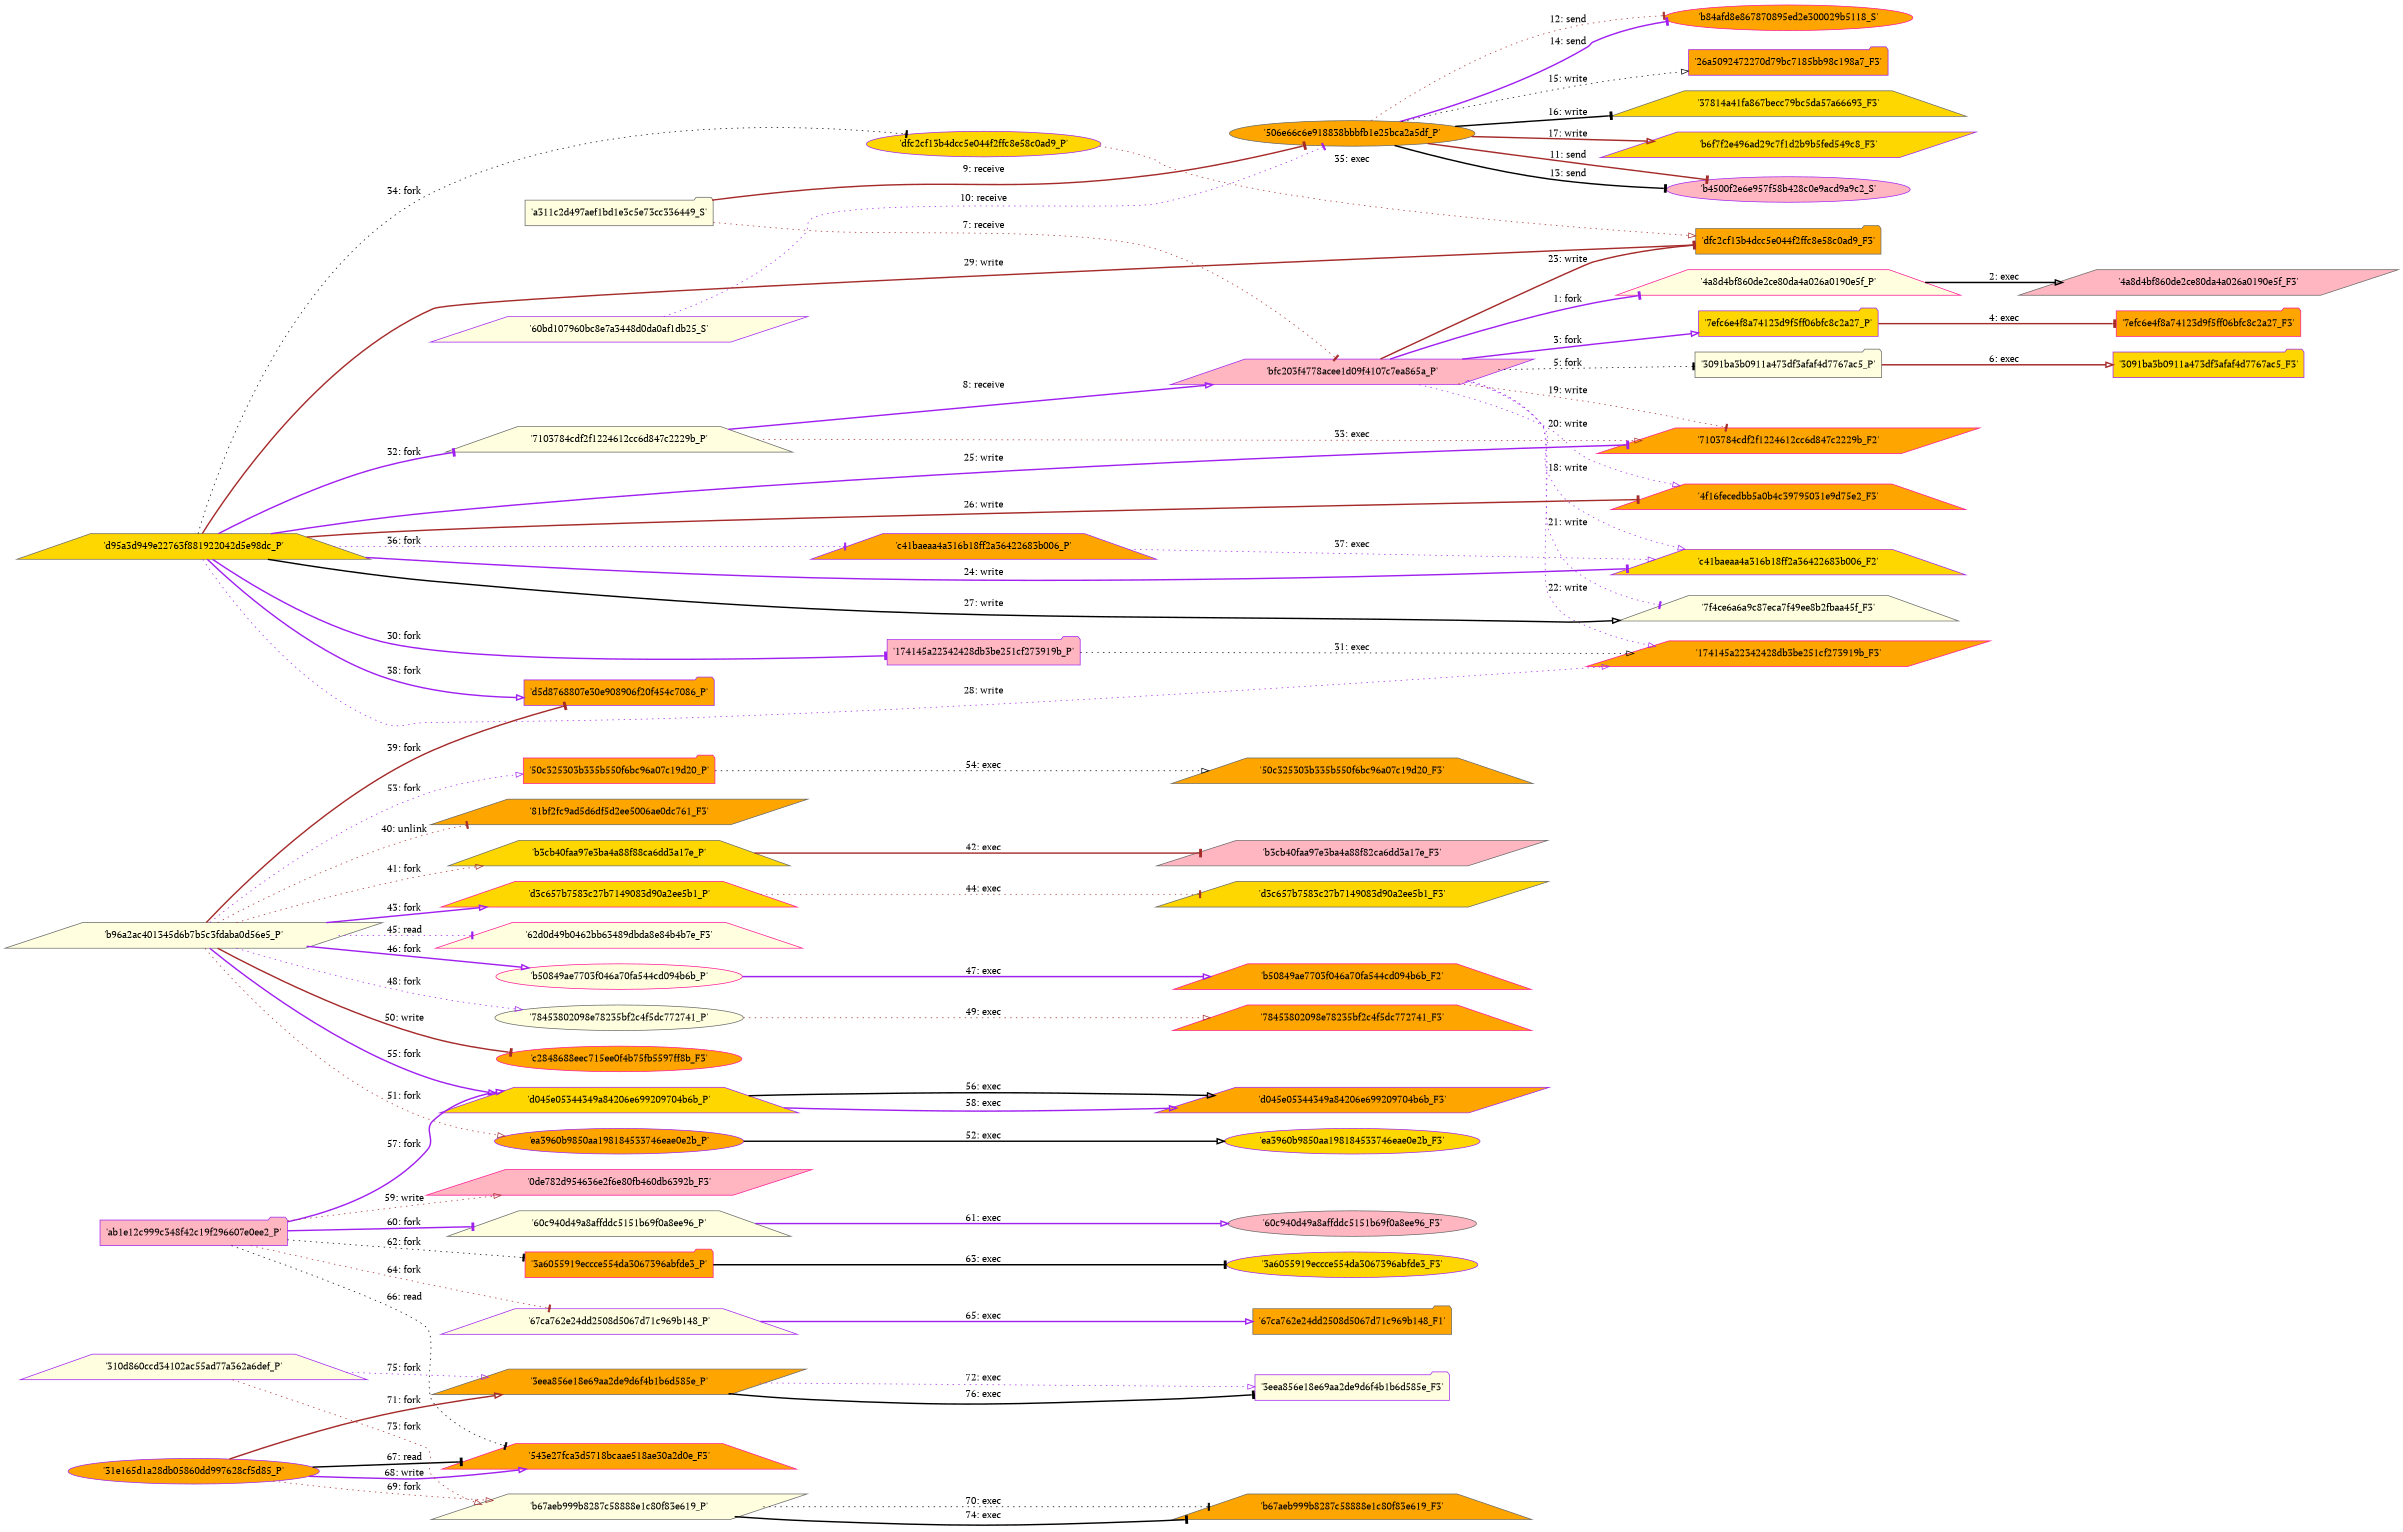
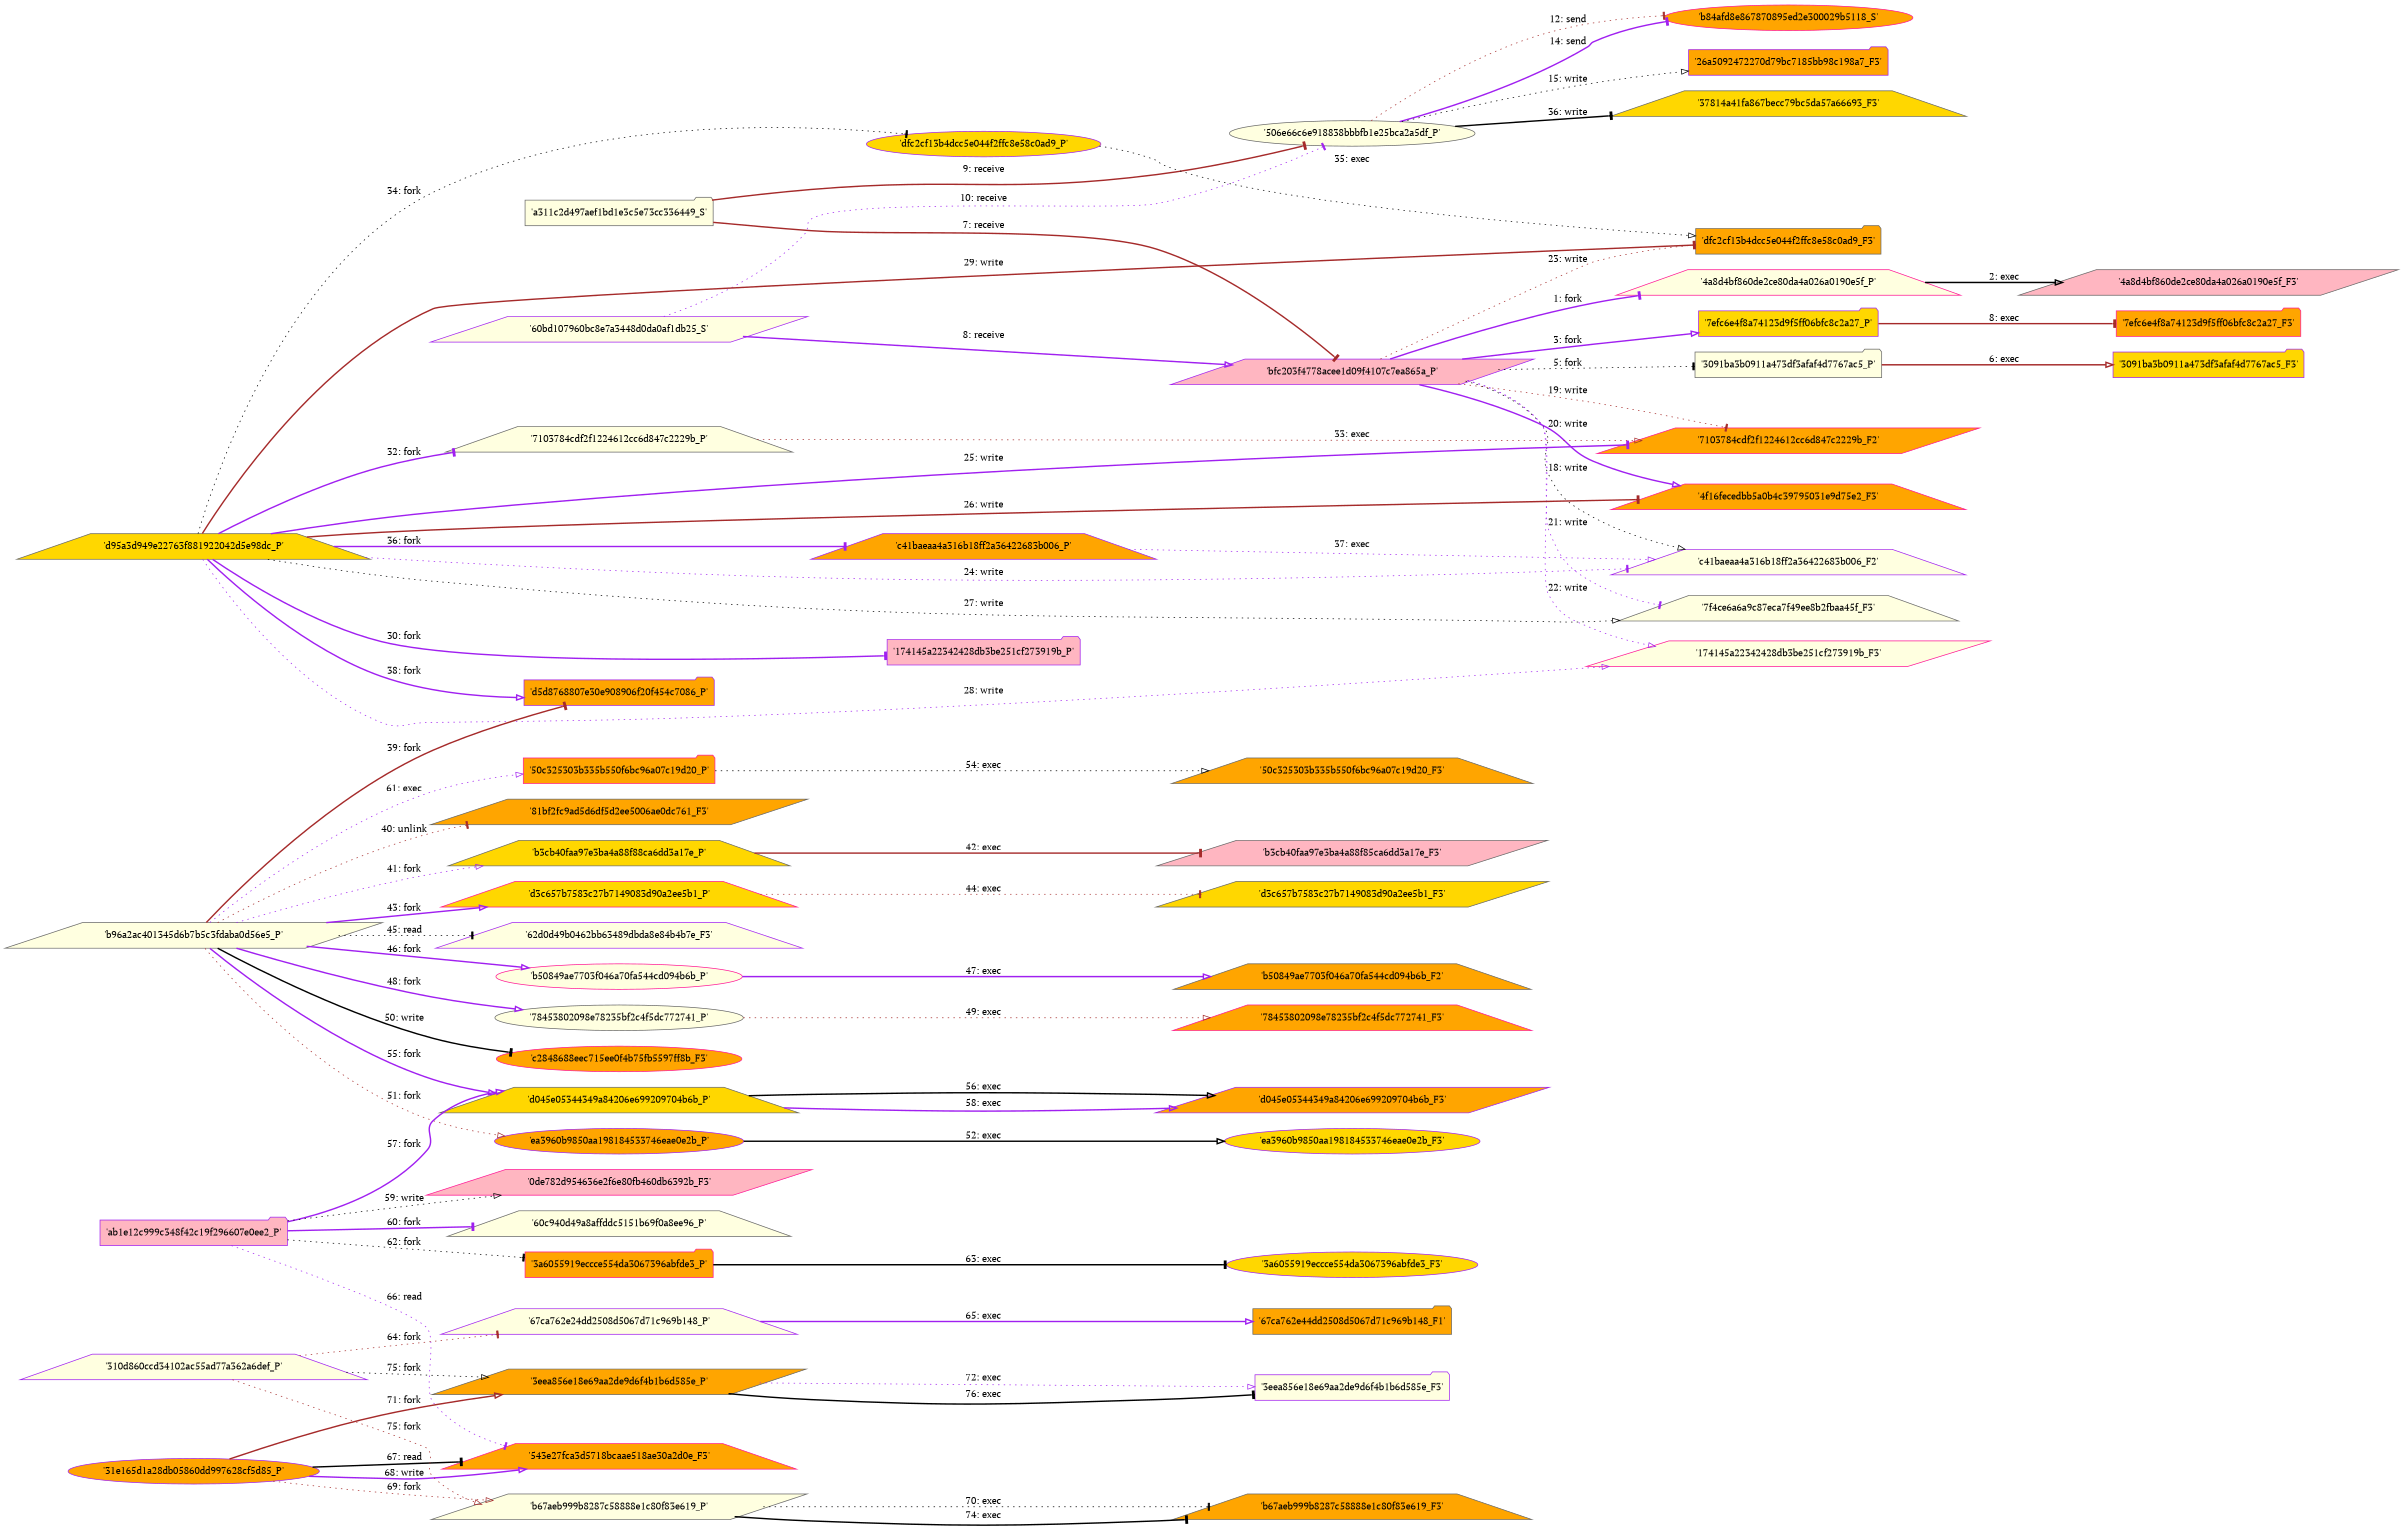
(1568, 112) -> (1568, 112)
(1352, 133) -> (1352, 133)
(1788, 145) -> none
(1788, 189) -> none
(1391, 209) -> (1391, 209)
(1040, 235) -> (1040, 235)
(1532, 289) -> (1532, 289)
(2004, 318) -> (2004, 318)
(967, 407) -> (984, 351)
(1555, 433) -> (1555, 433)
(1551, 480) -> (1551, 480)
(588, 546) -> (588, 546)
(1788, 562) -> (1788, 562)
(995, 580) -> (995, 580)
(939, 613) -> (939, 613)
(1353, 653) -> none
(1788, 654) -> (1788, 654)
(404, 789) -> (404, 789)
(1352, 853) -> (1352, 853)
(355, 890) -> (355, 890)
(404, 935) -> (404, 935)
(619, 935) -> (619, 935)
(1352, 977) -> (1352, 977)
(375, 985) -> (375, 985)
(359, 1013) -> (359, 1013)
(619, 1100) -> (619, 1100)
(391, 1208) -> (391, 1208)
(1352, 1224) -> none
(399, 1278) -> (397, 1345)
(404, 1314) -> (404, 1314)
(1352, 1321) -> (1352, 1321)
(414, 1375) -> (414, 1375)
(404, 1427) -> (404, 1427)
